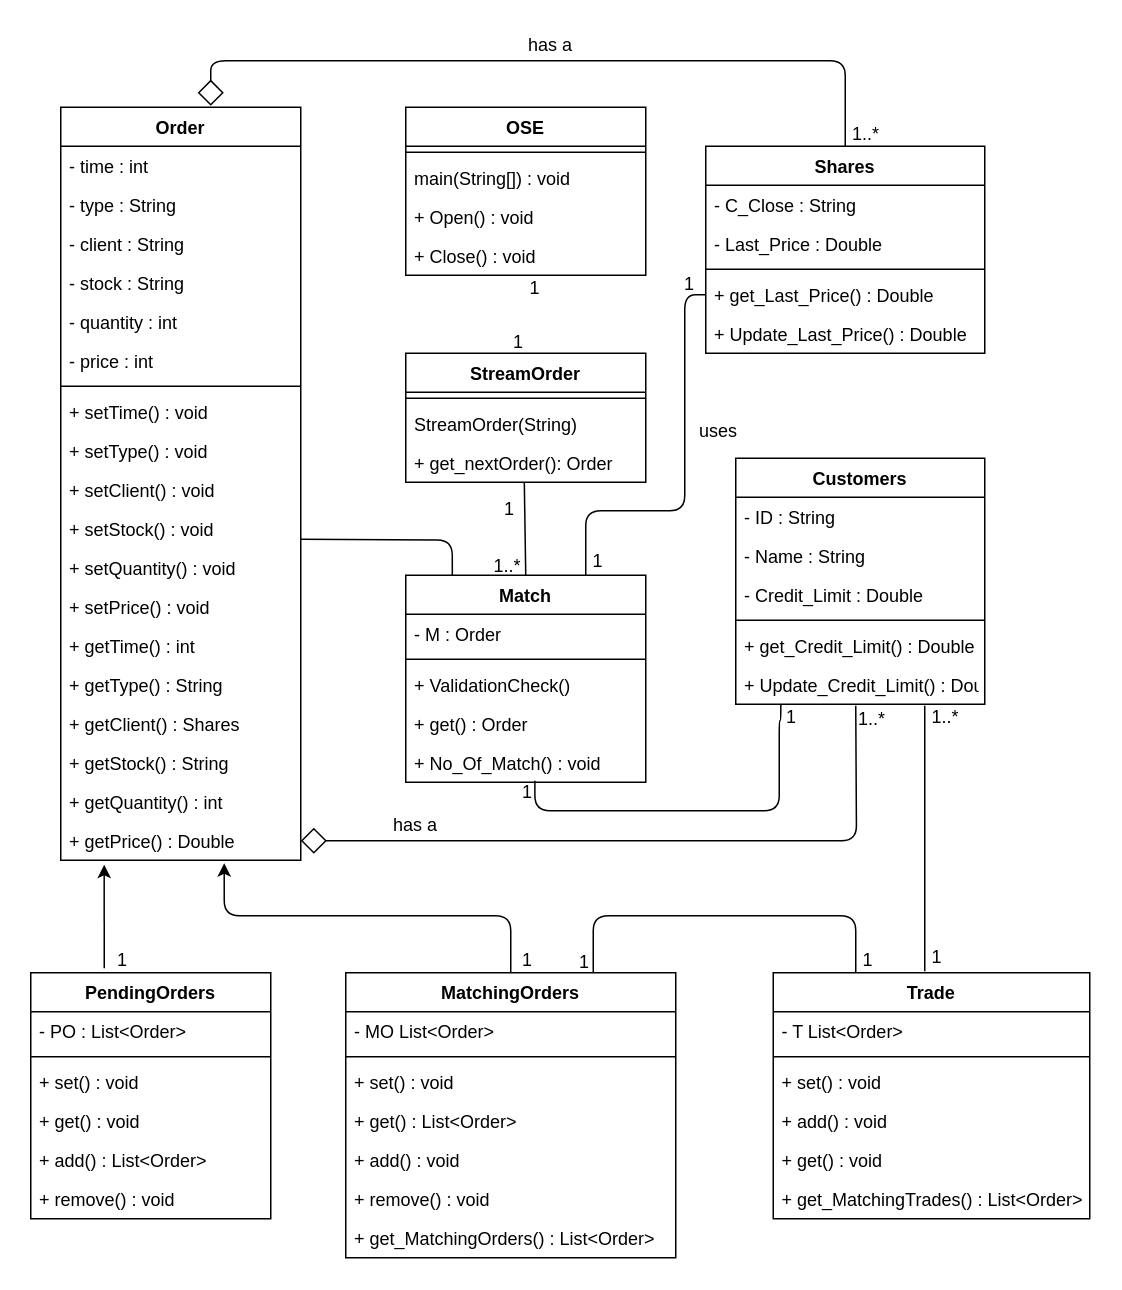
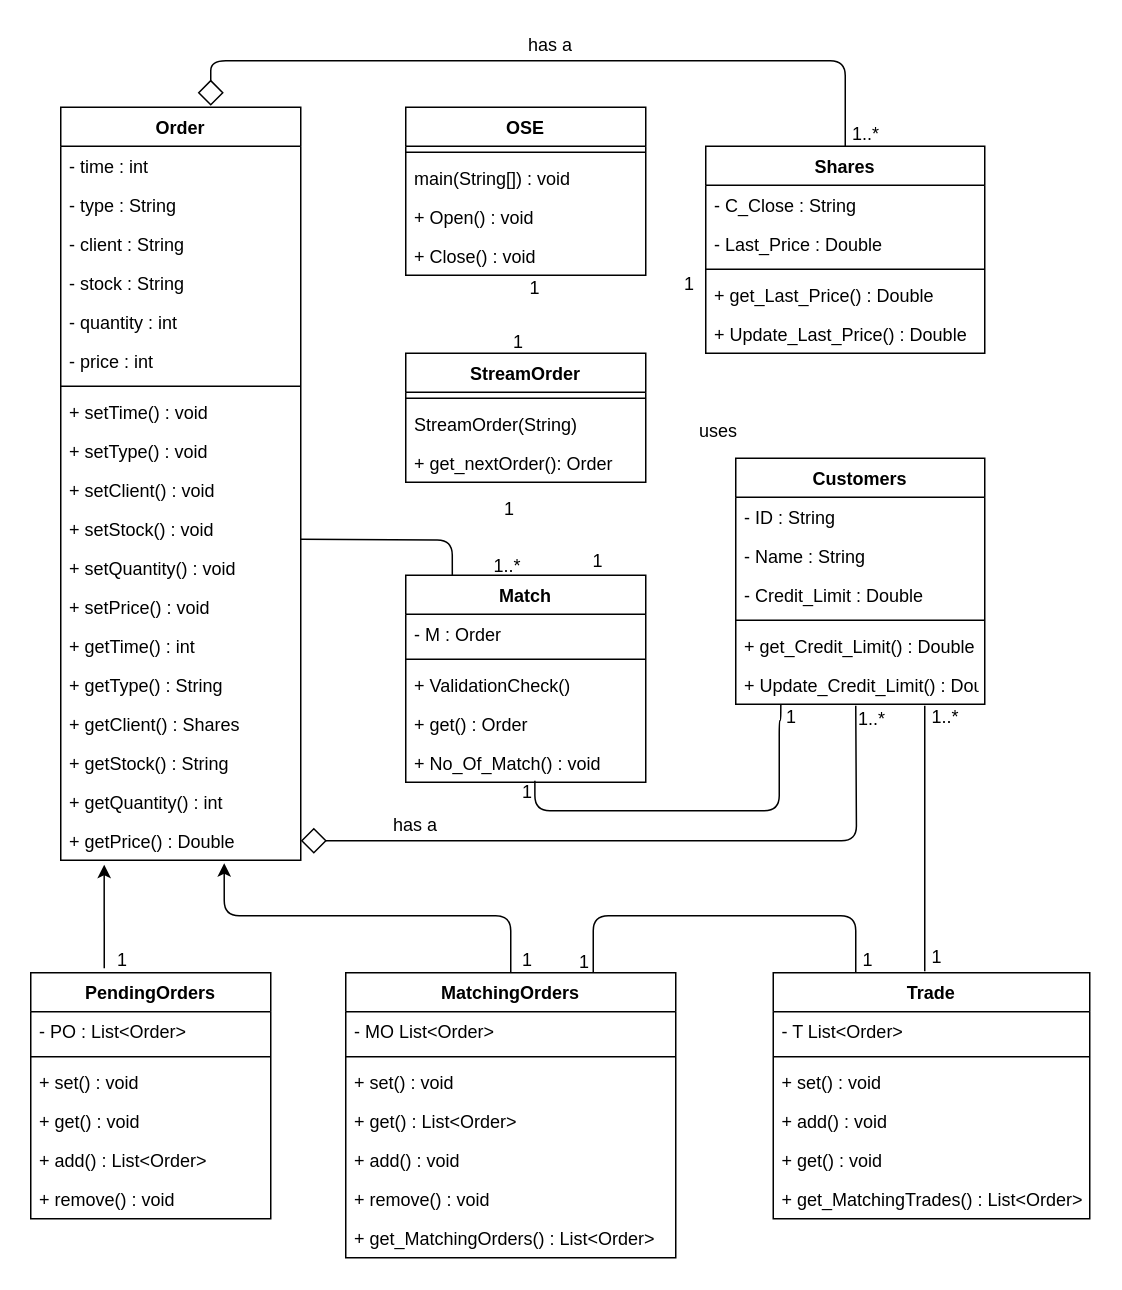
(685, 471) -> none
(525, 530) -> none
